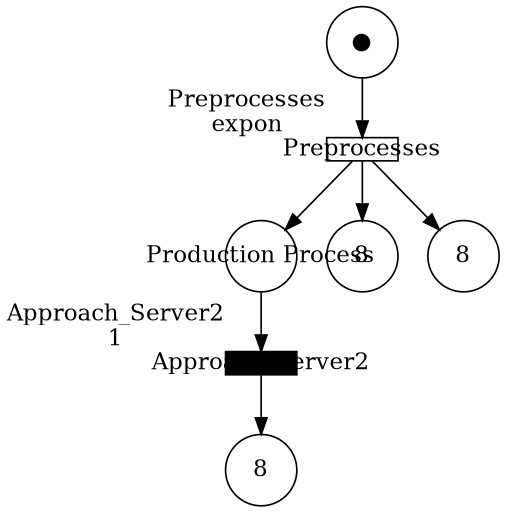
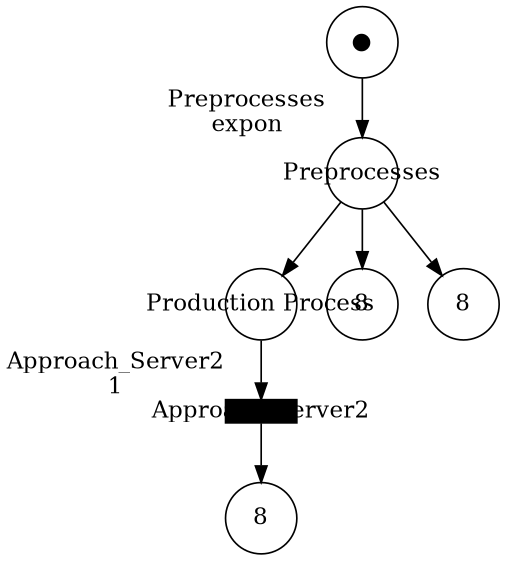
(362, 149) -> (362, 173)
